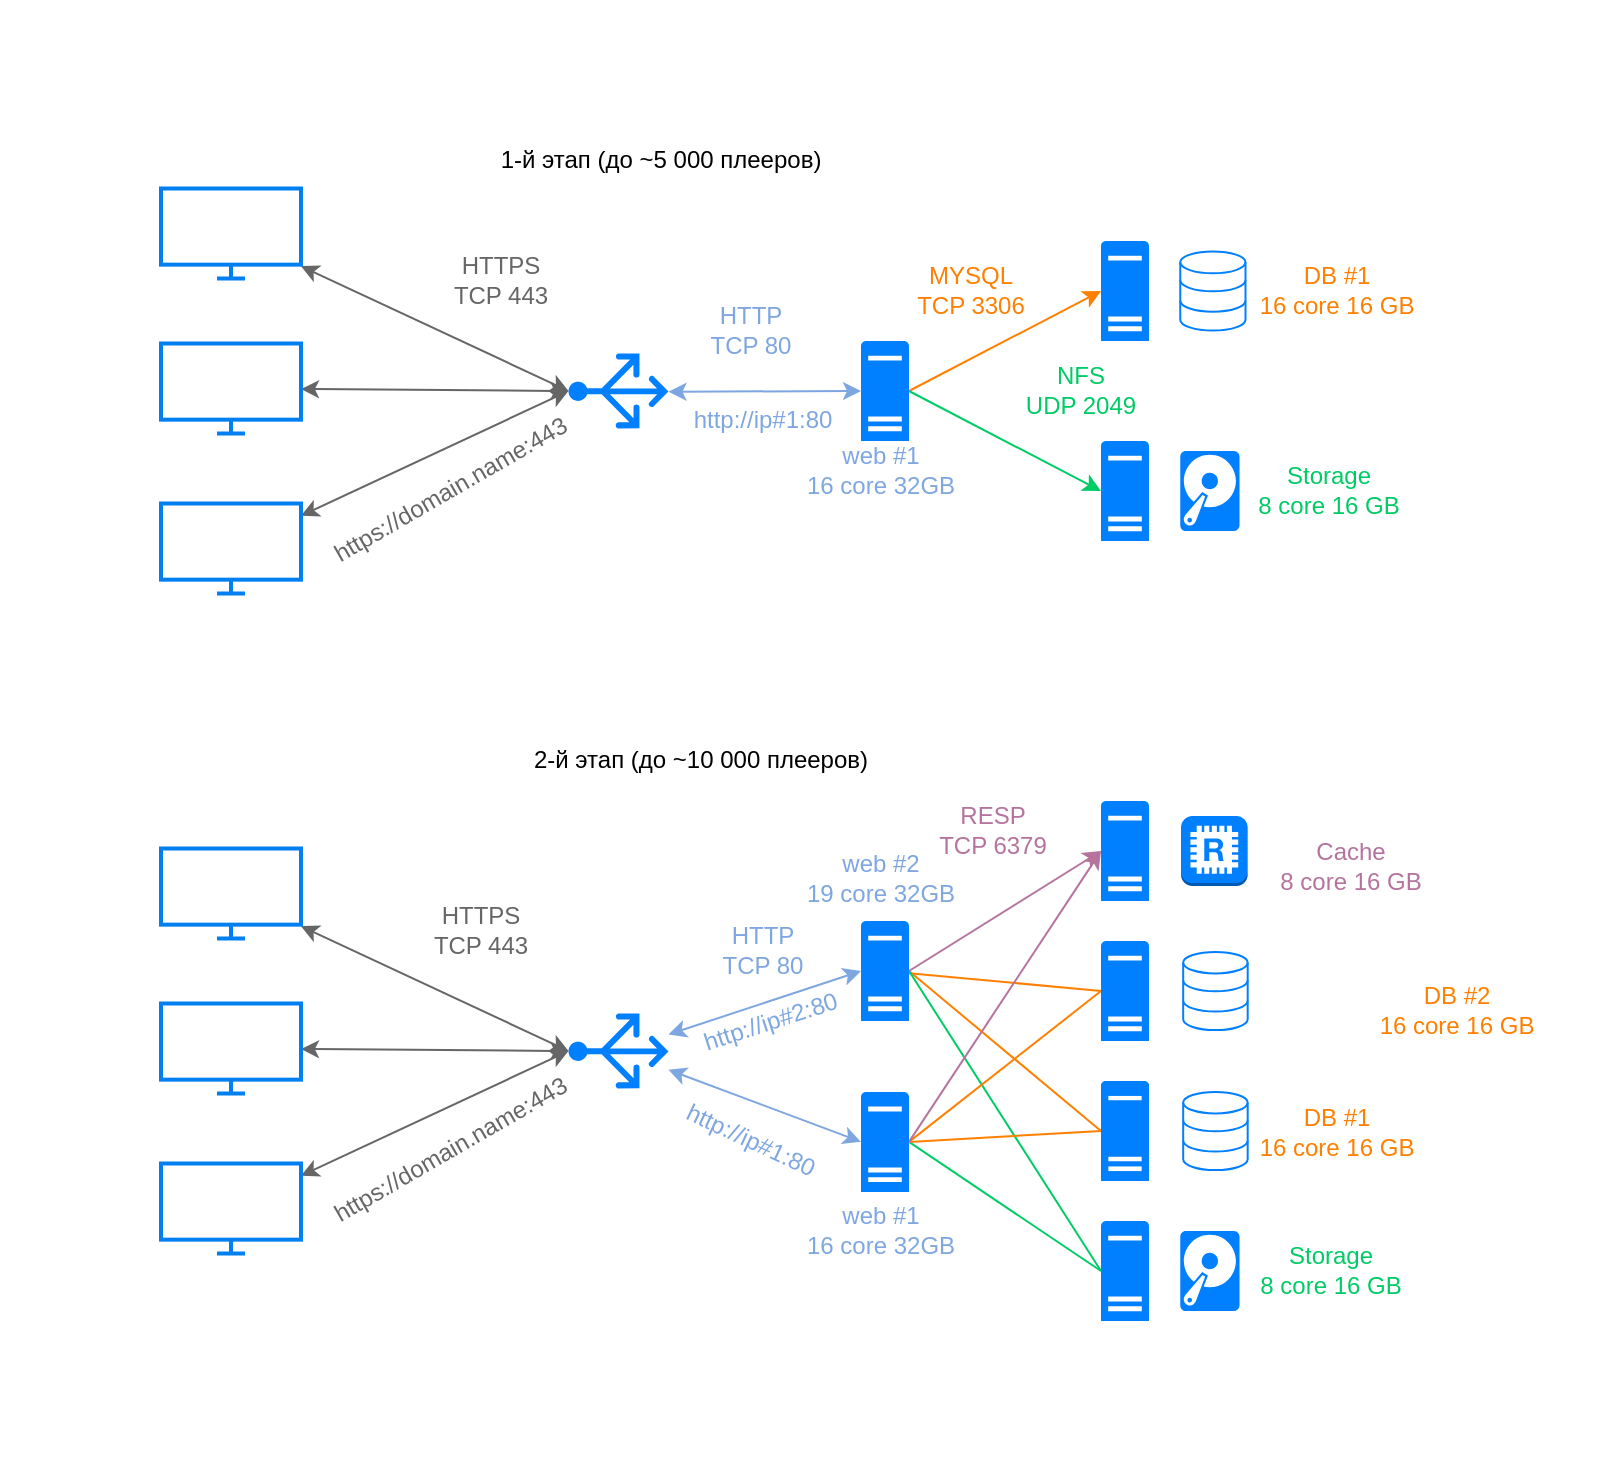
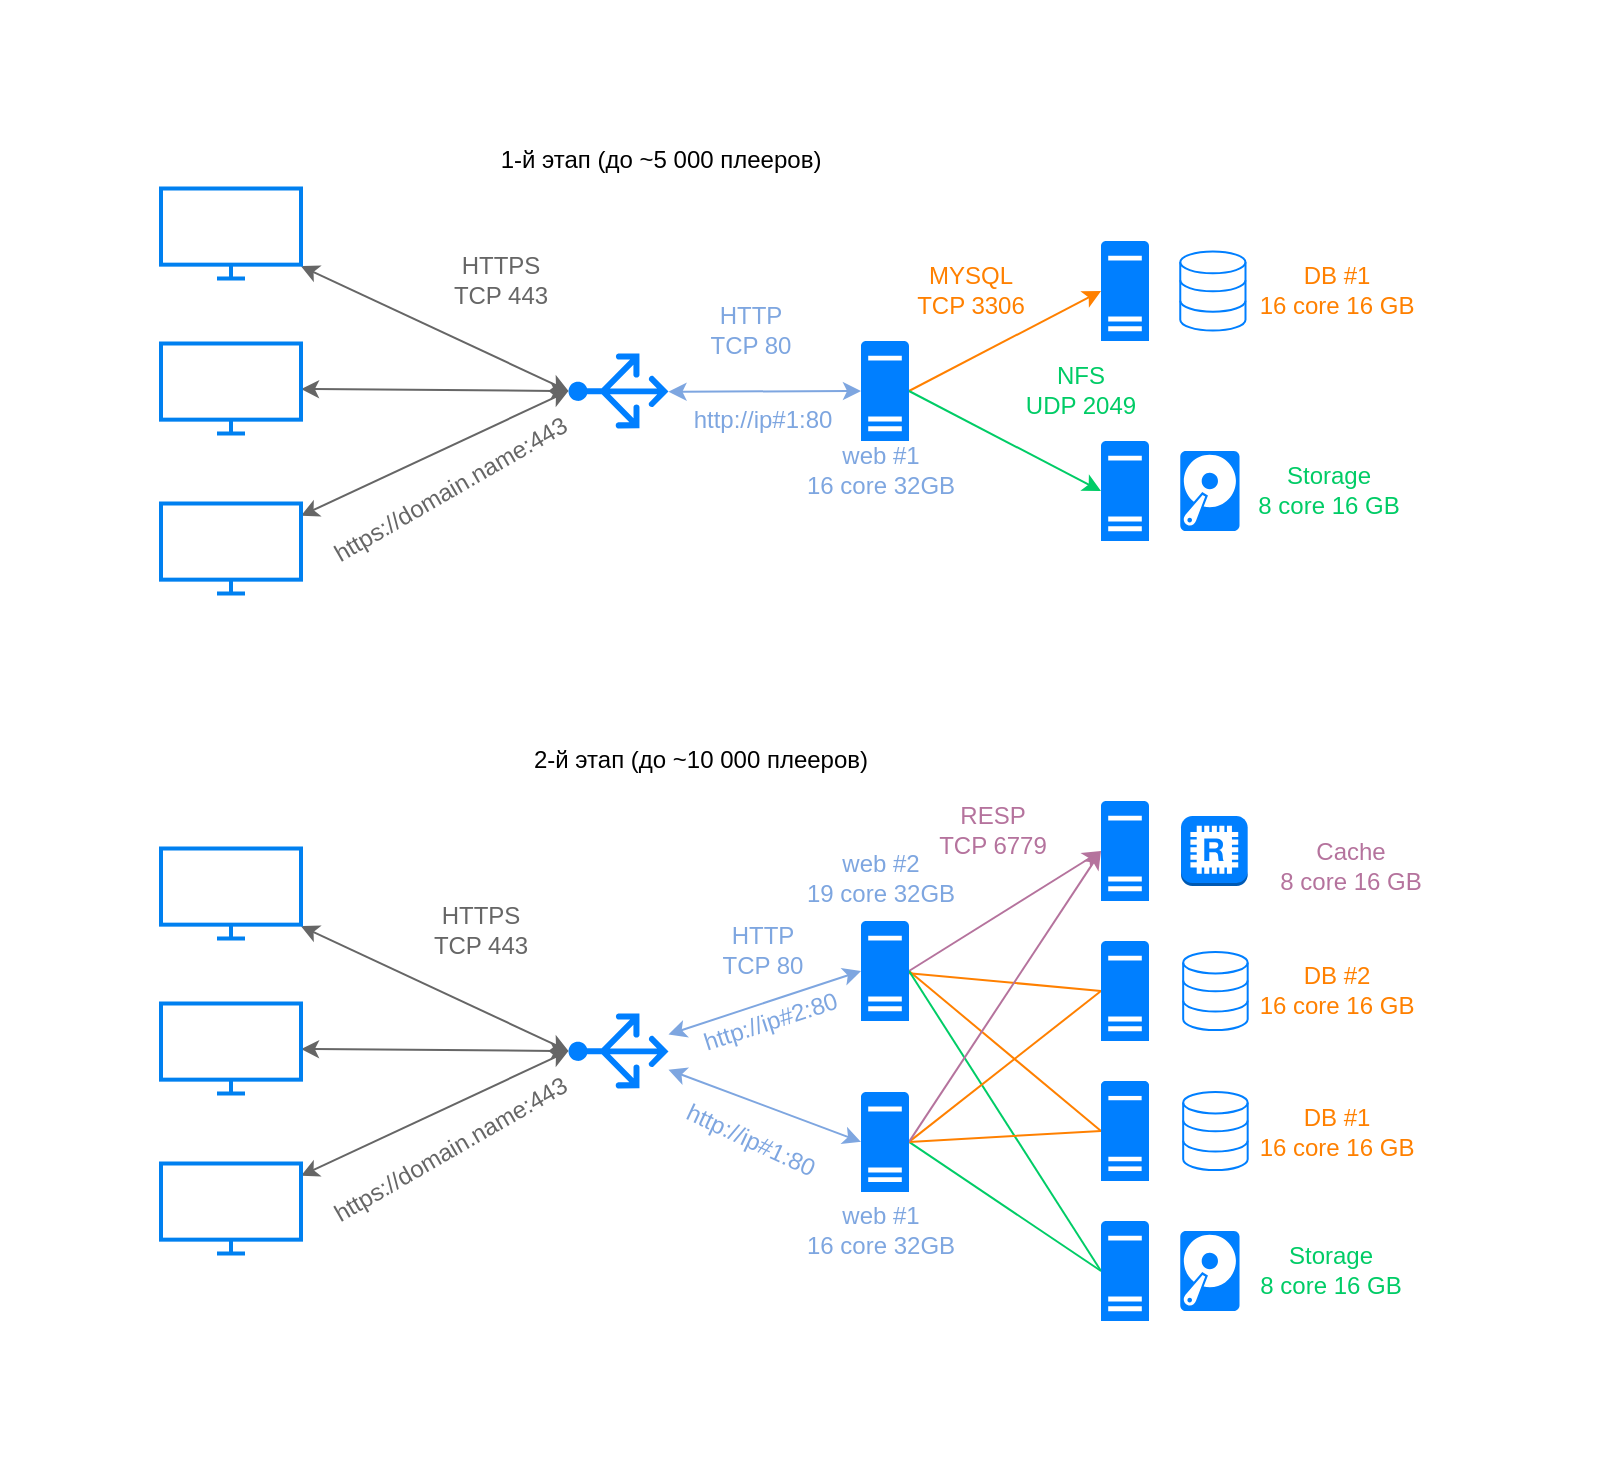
(994, 831) -> (994, 831)
(1458, 1011) -> (1338, 991)
